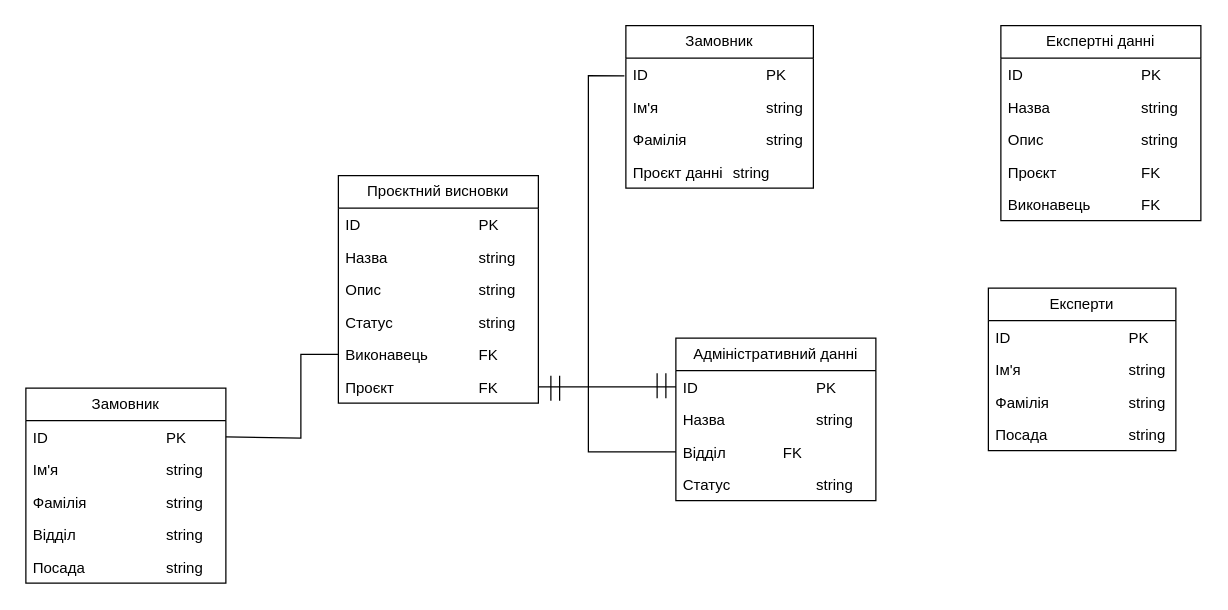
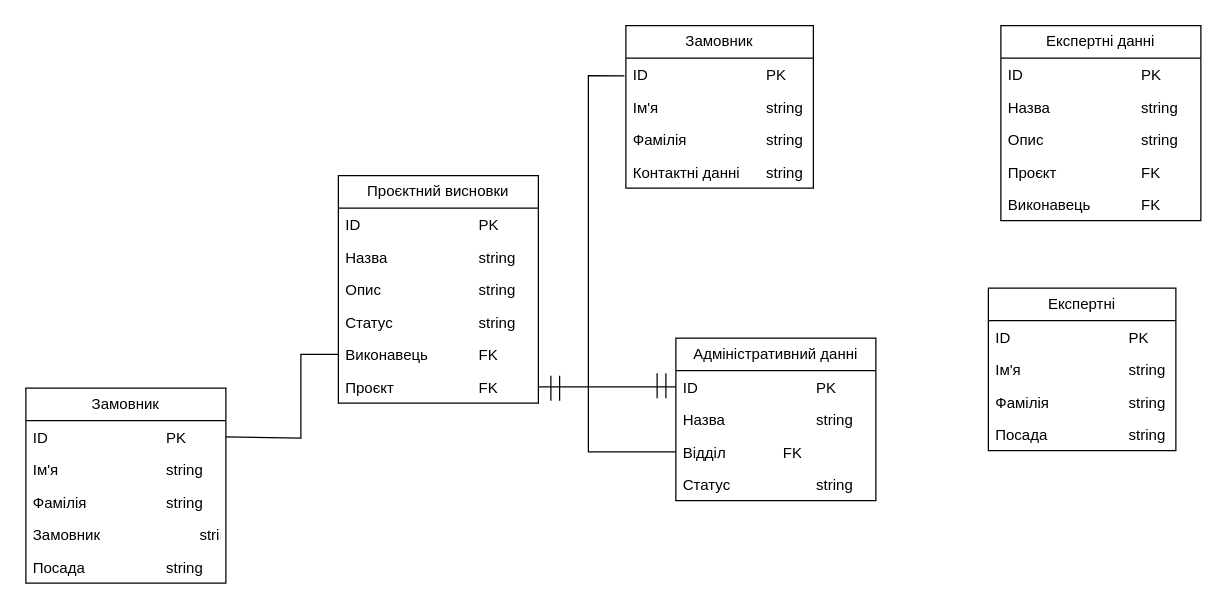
(709, 173) -> (721, 182)
(1082, 304) -> (1082, 304)
(94, 536) -> (103, 536)
